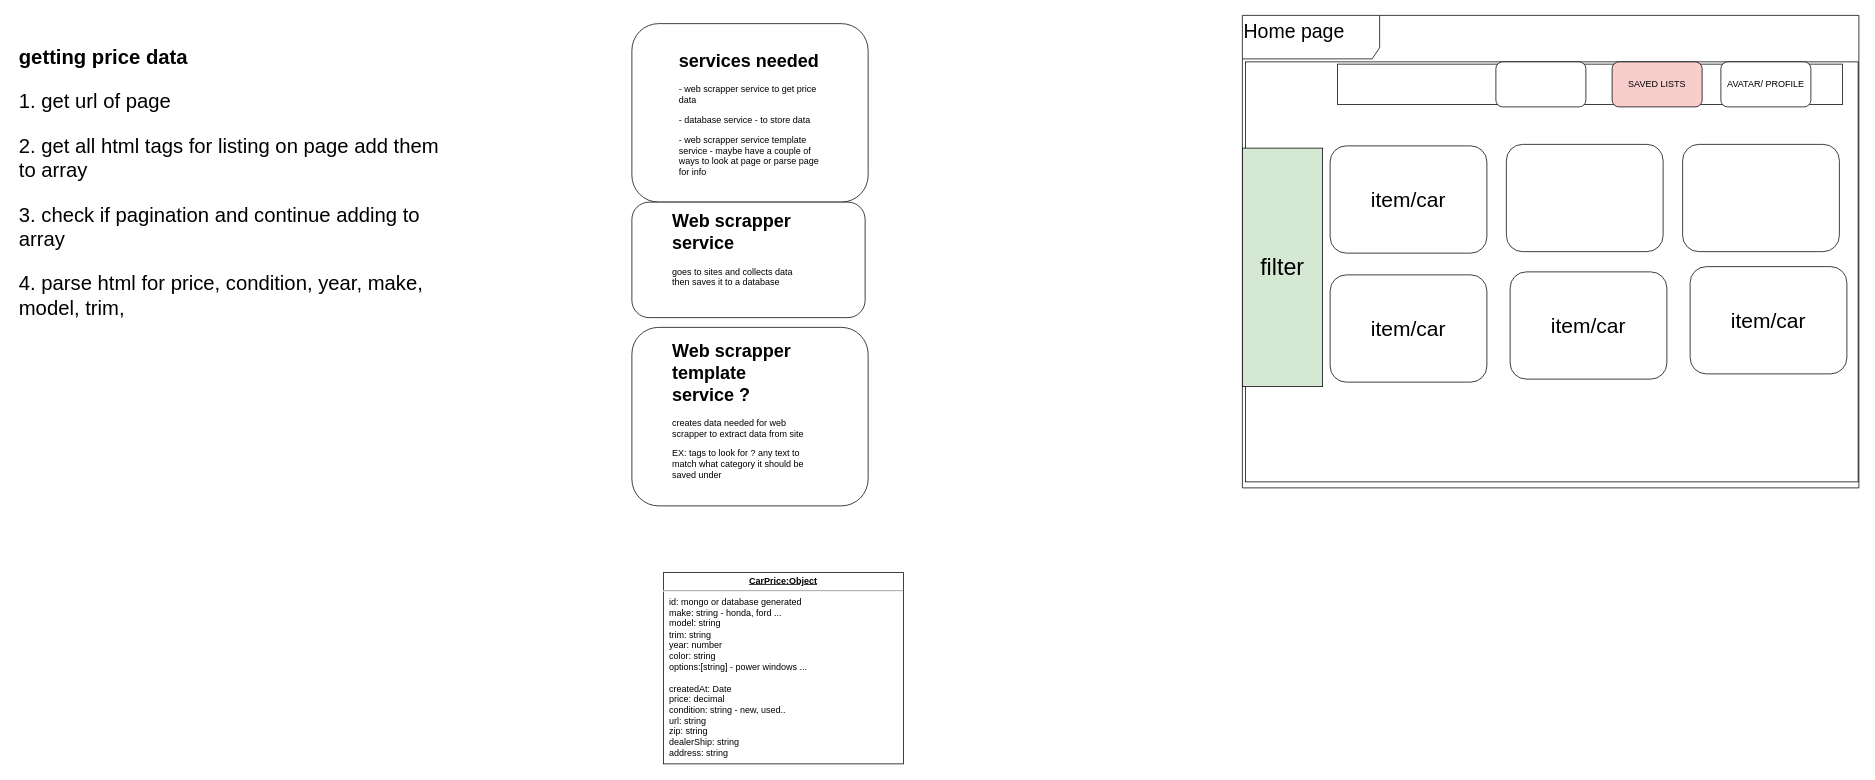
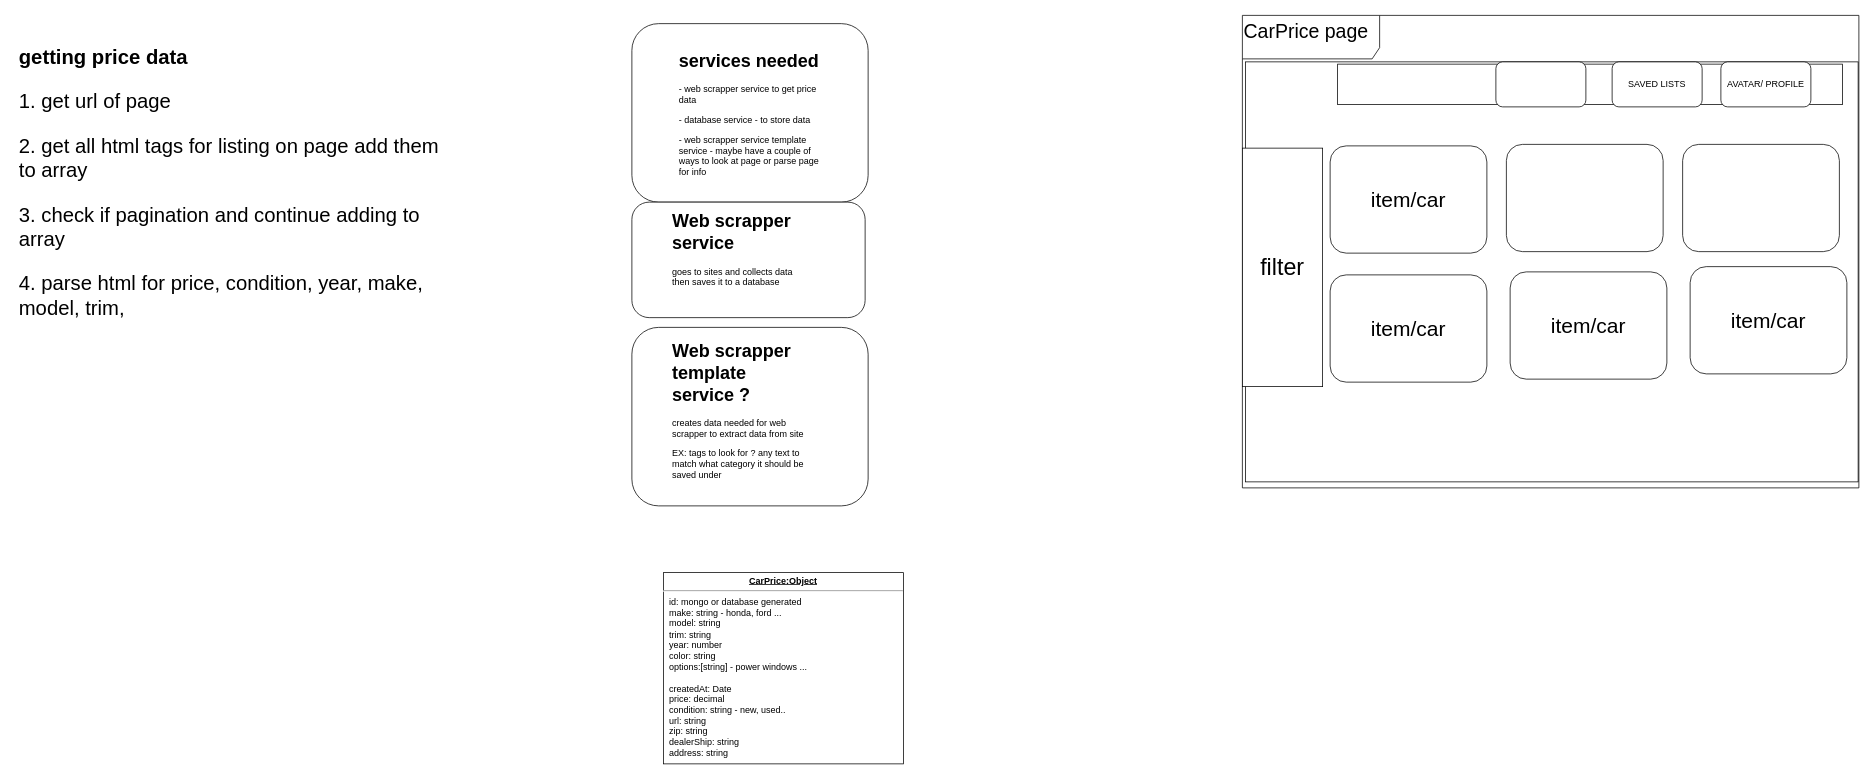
(1265, 26) -> (1274, 26)
(1657, 84) -> (1657, 84)
(1283, 267) -> (1283, 267)
